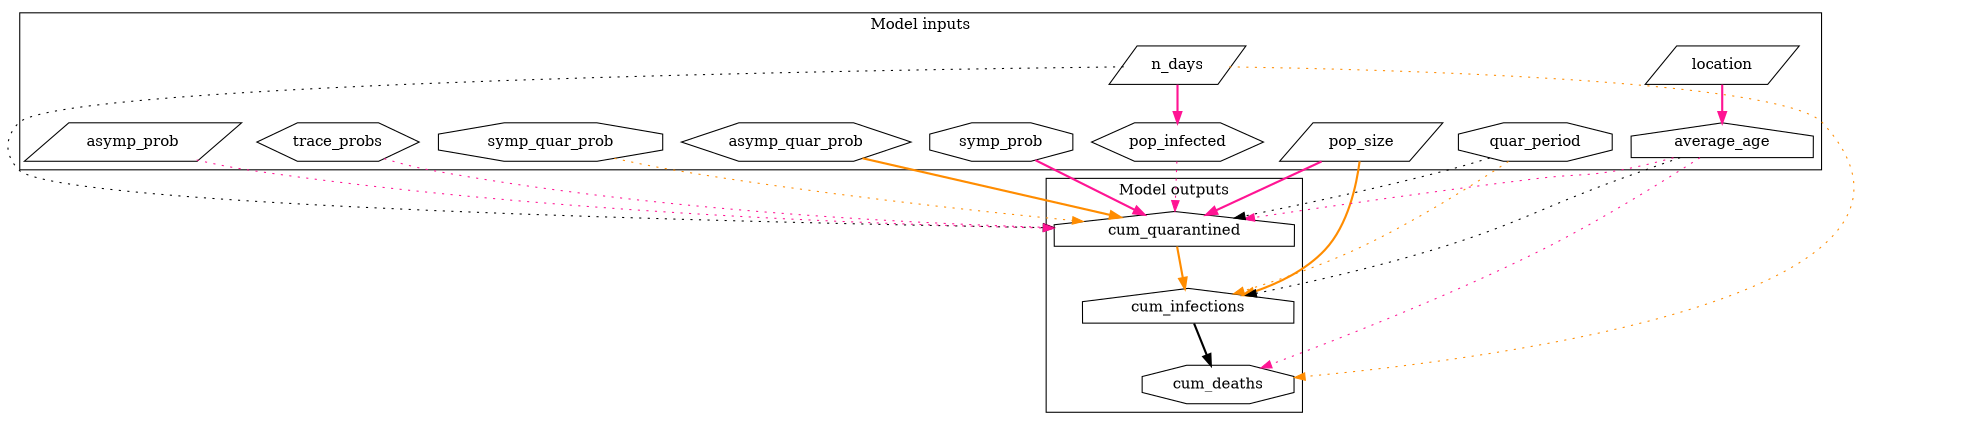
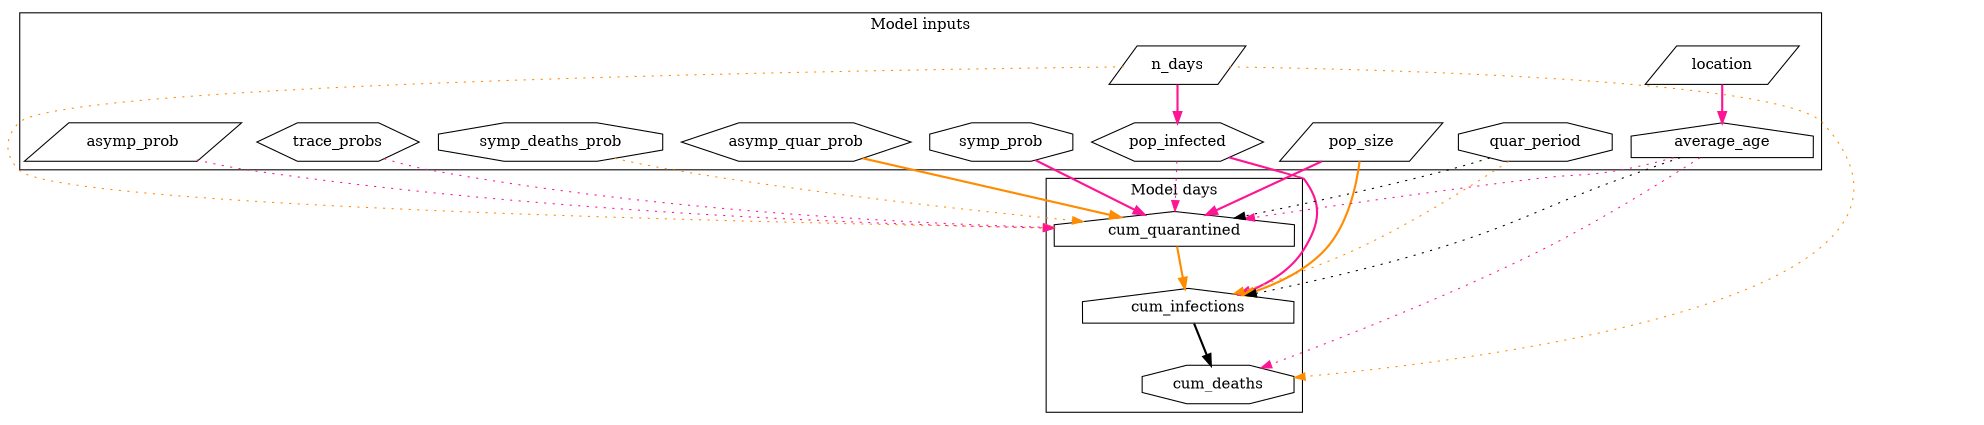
(32, 119) -> (32, 119)
(551, 142) -> (551, 142)
(1174, 191) -> (1174, 191)
none -> (1317, 215)
